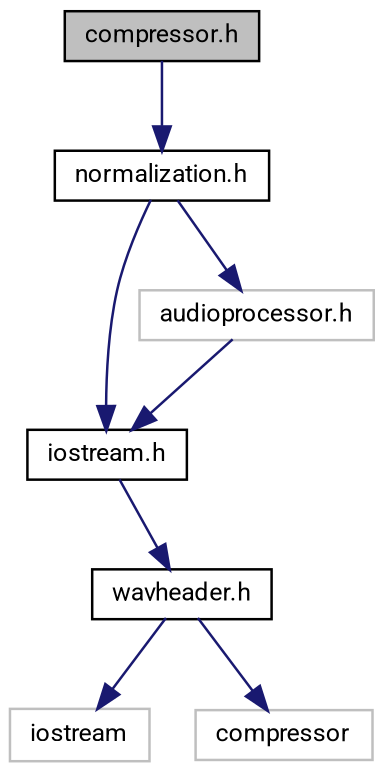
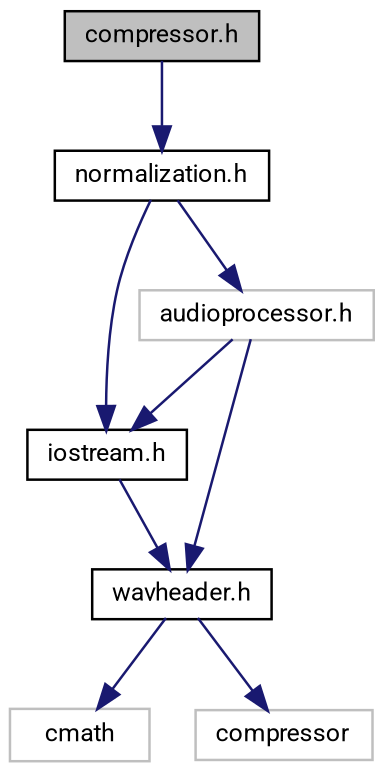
none -> (223, 443)
(80, 735) -> (80, 735)
